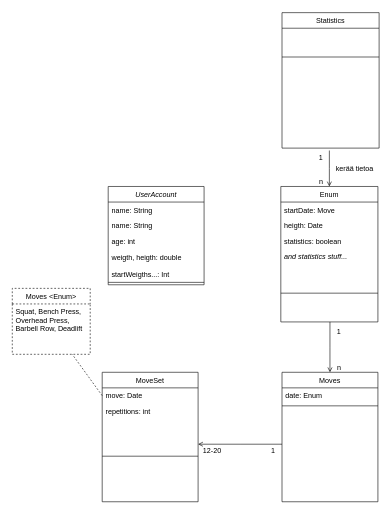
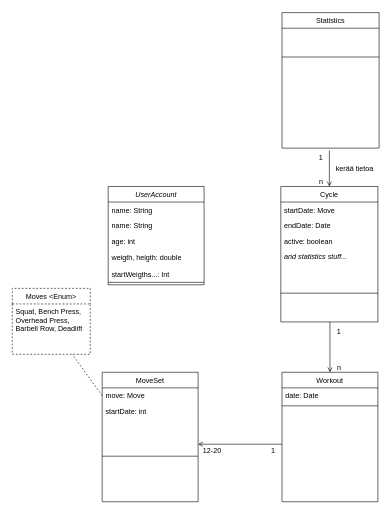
(329, 194) -> (329, 194)
(306, 226) -> (309, 226)
(318, 241) -> (311, 241)
(330, 380) -> (330, 380)
(124, 396) -> (124, 396)
(304, 396) -> (304, 396)
(133, 412) -> (131, 412)
